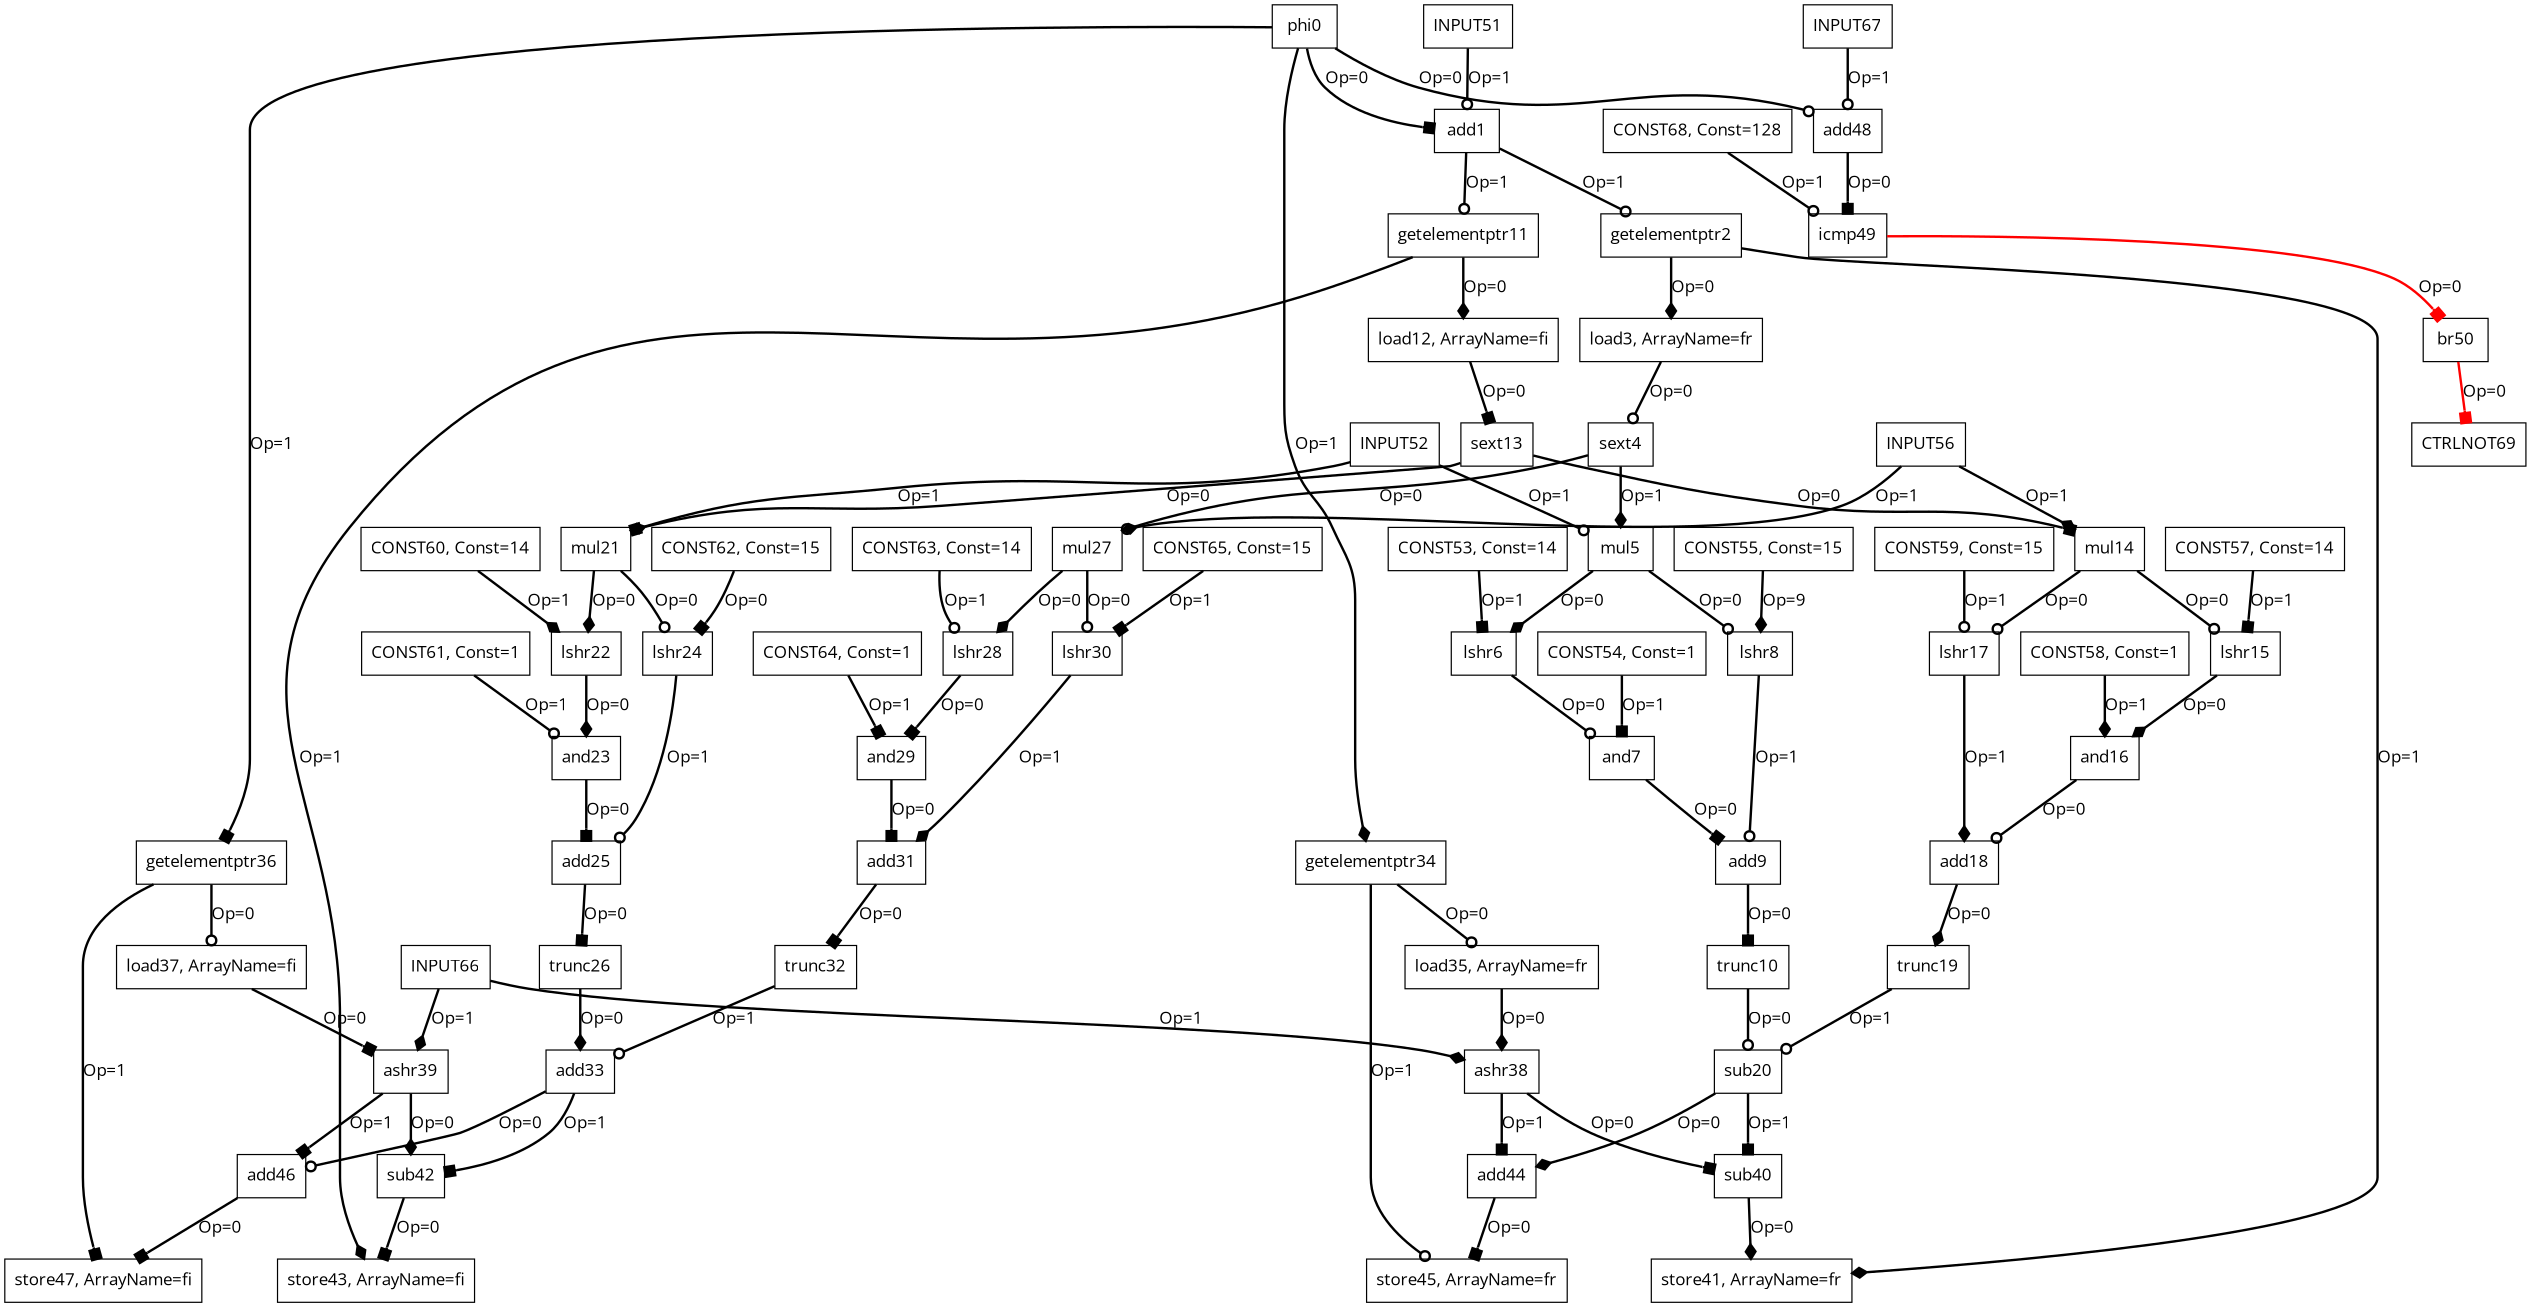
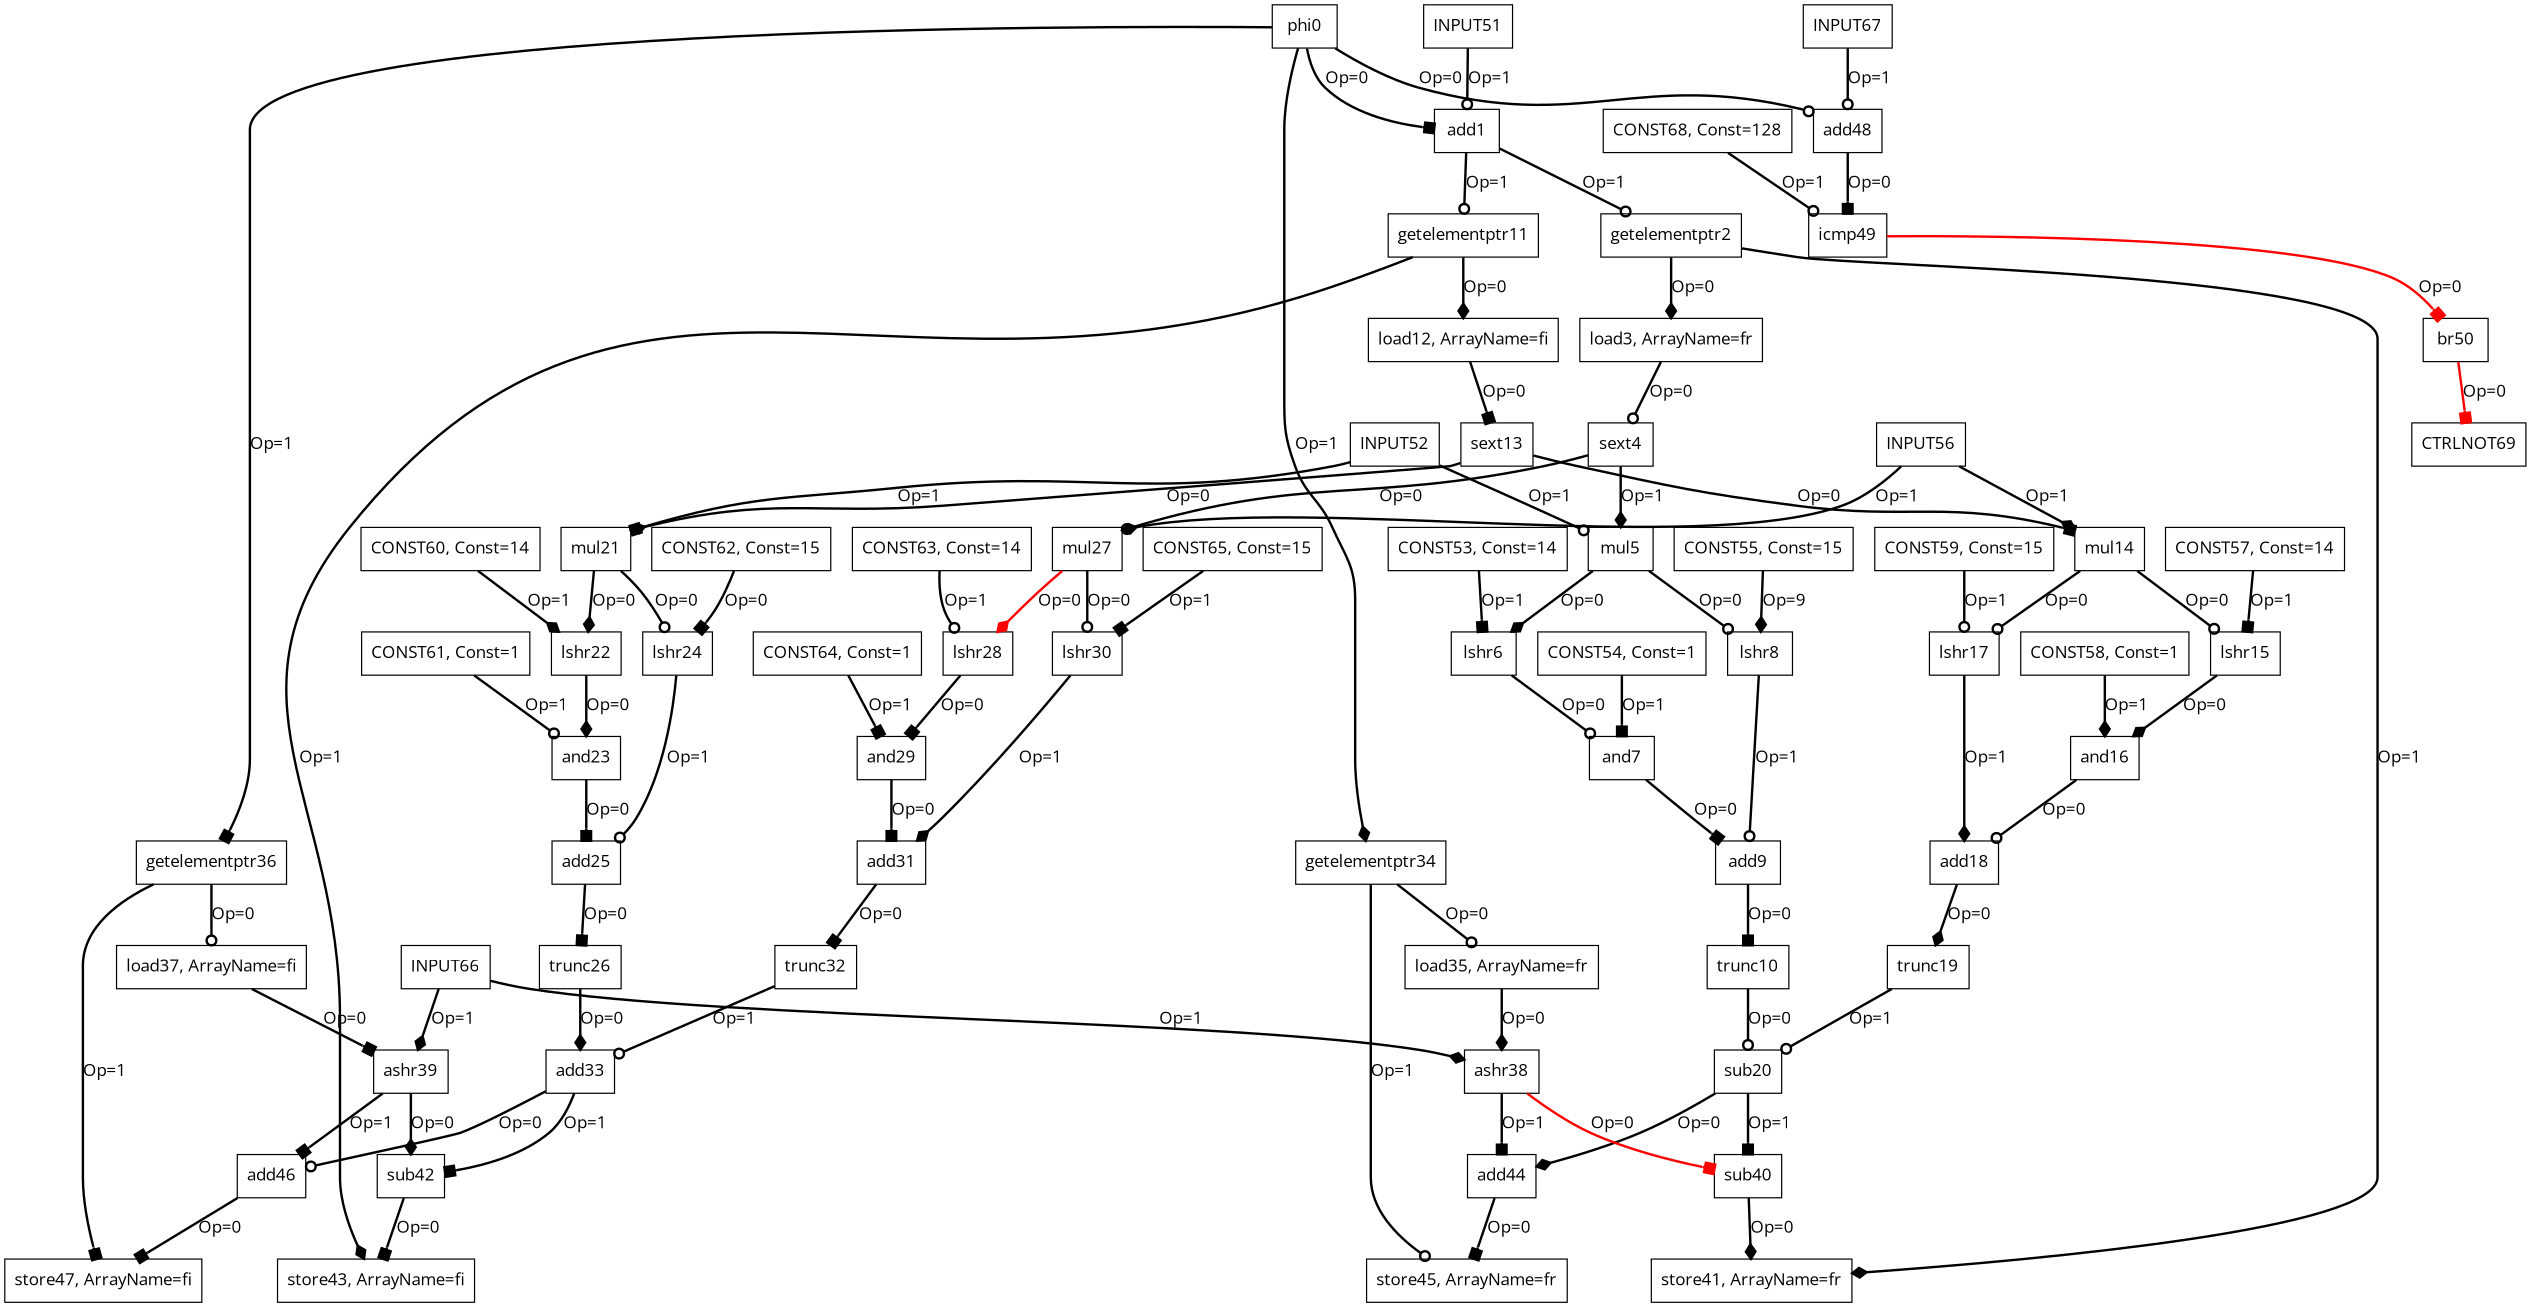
(1034, 596) -> (1034, 596)
(1601, 1137) -> (1601, 1137)
